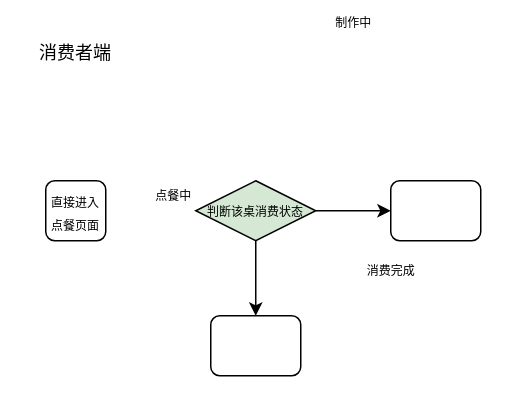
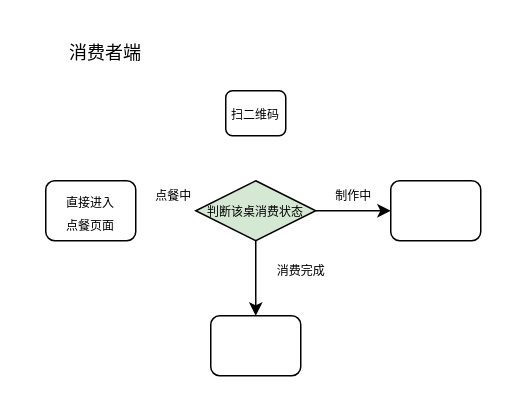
(353, 23) -> (353, 196)
(76, 53) -> (106, 53)
none -> (256, 113)
(76, 211) -> (91, 211)
(391, 271) -> (301, 271)
